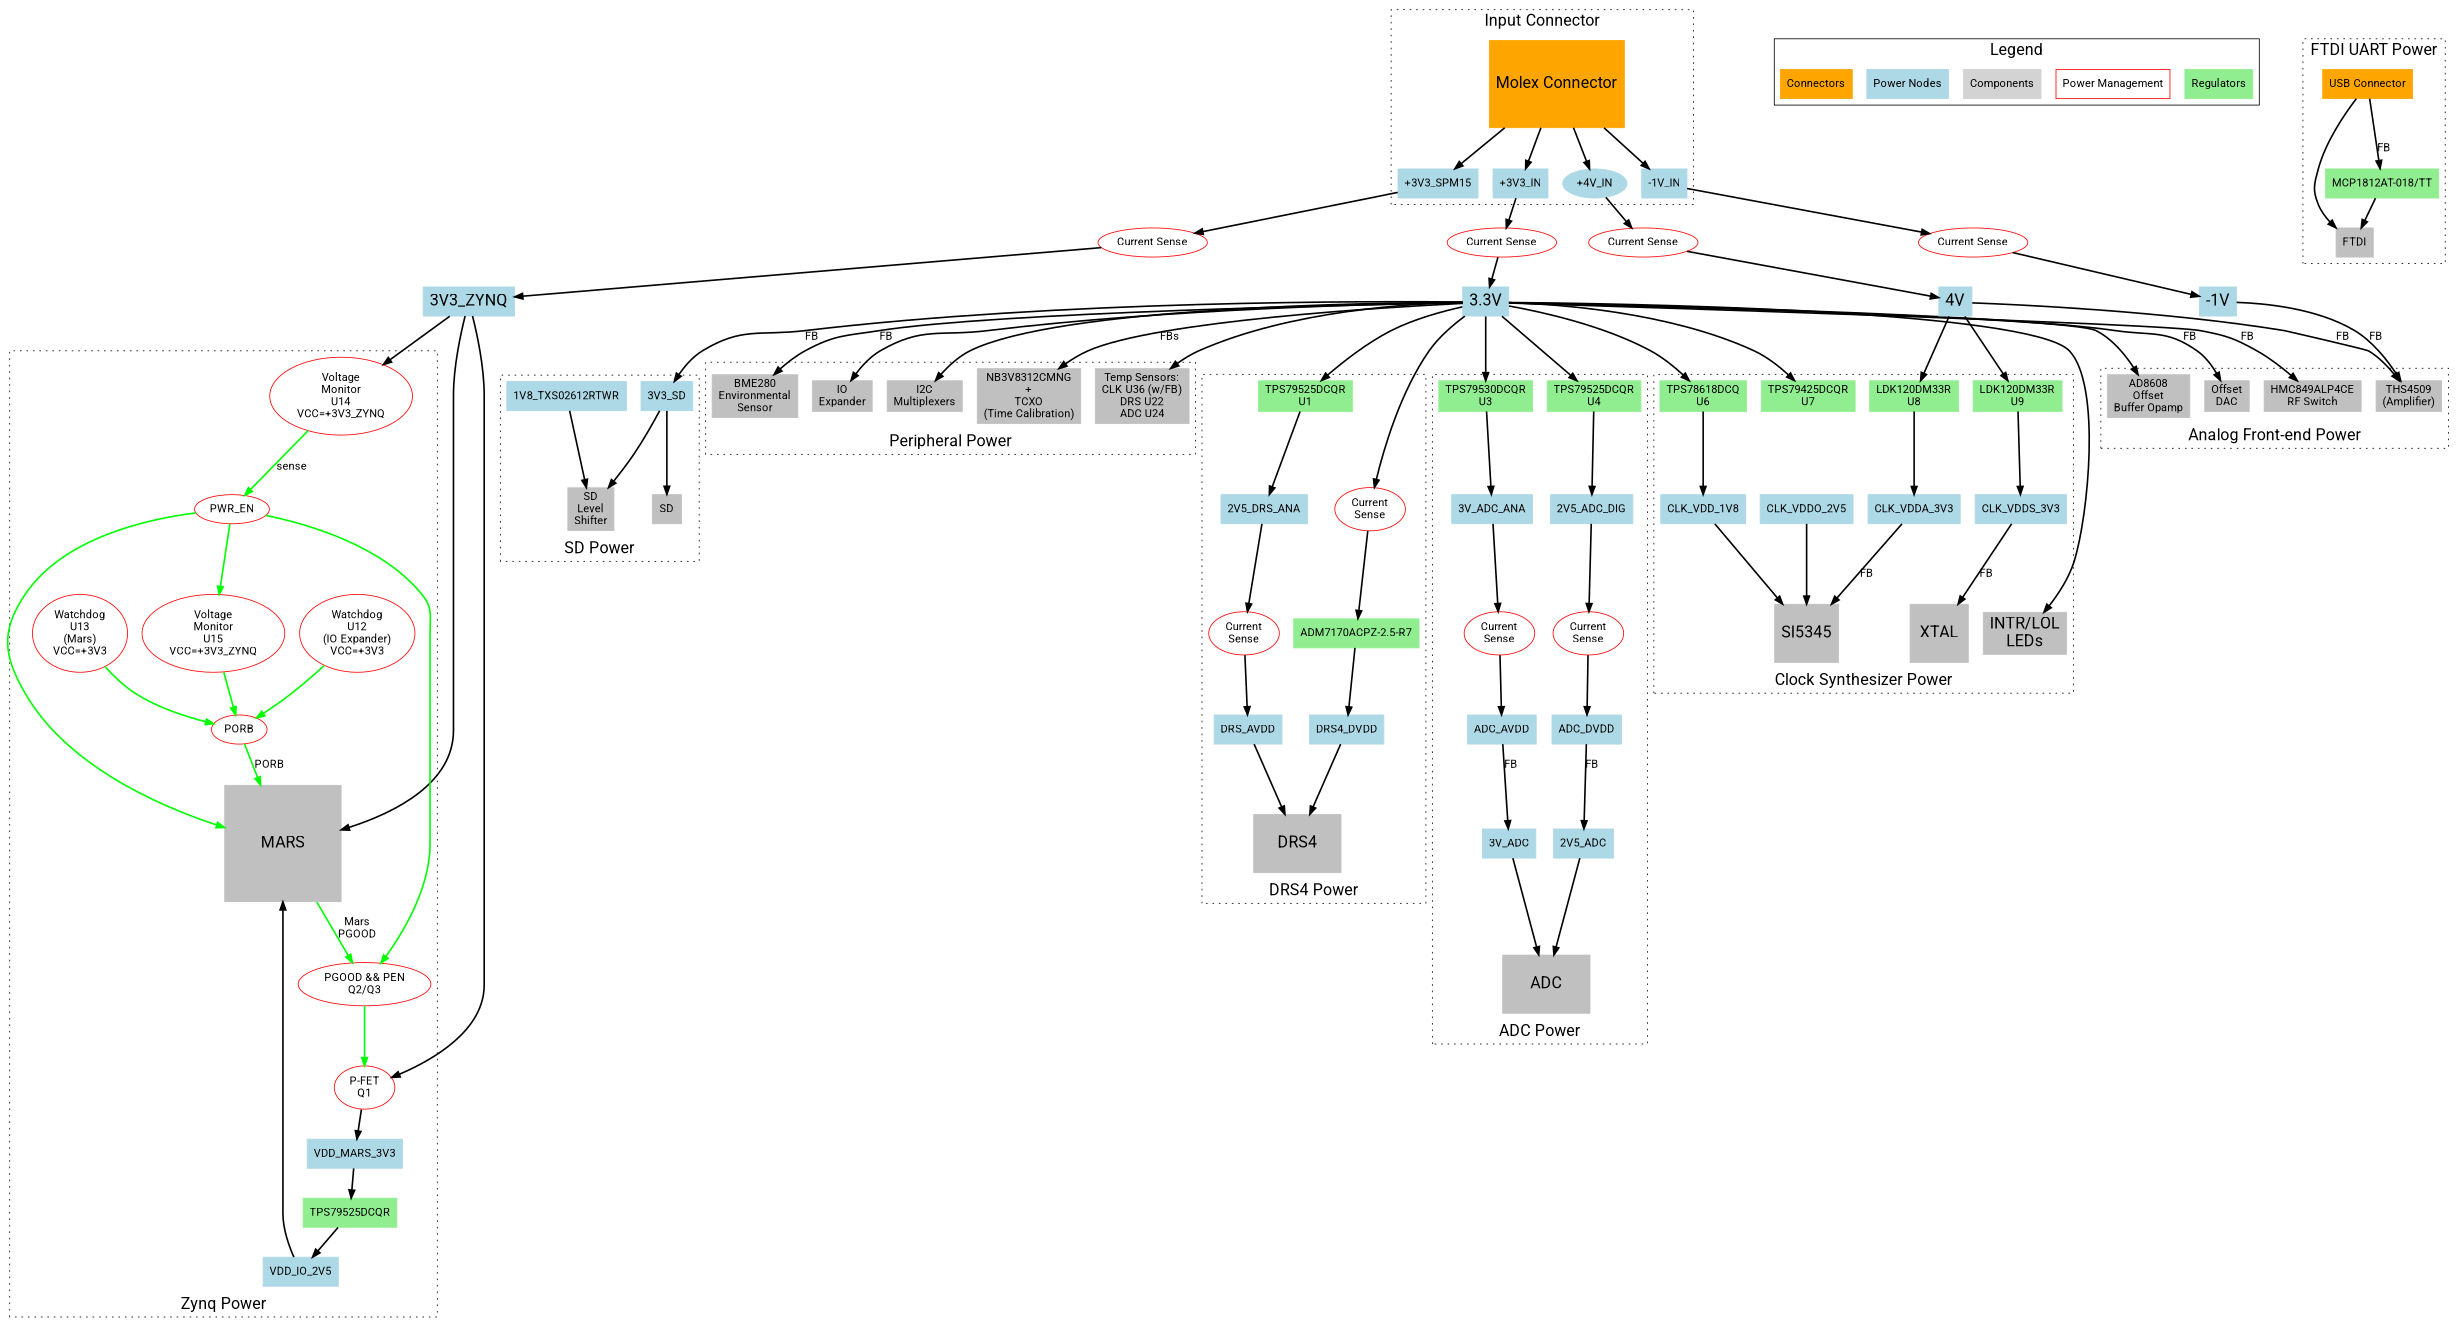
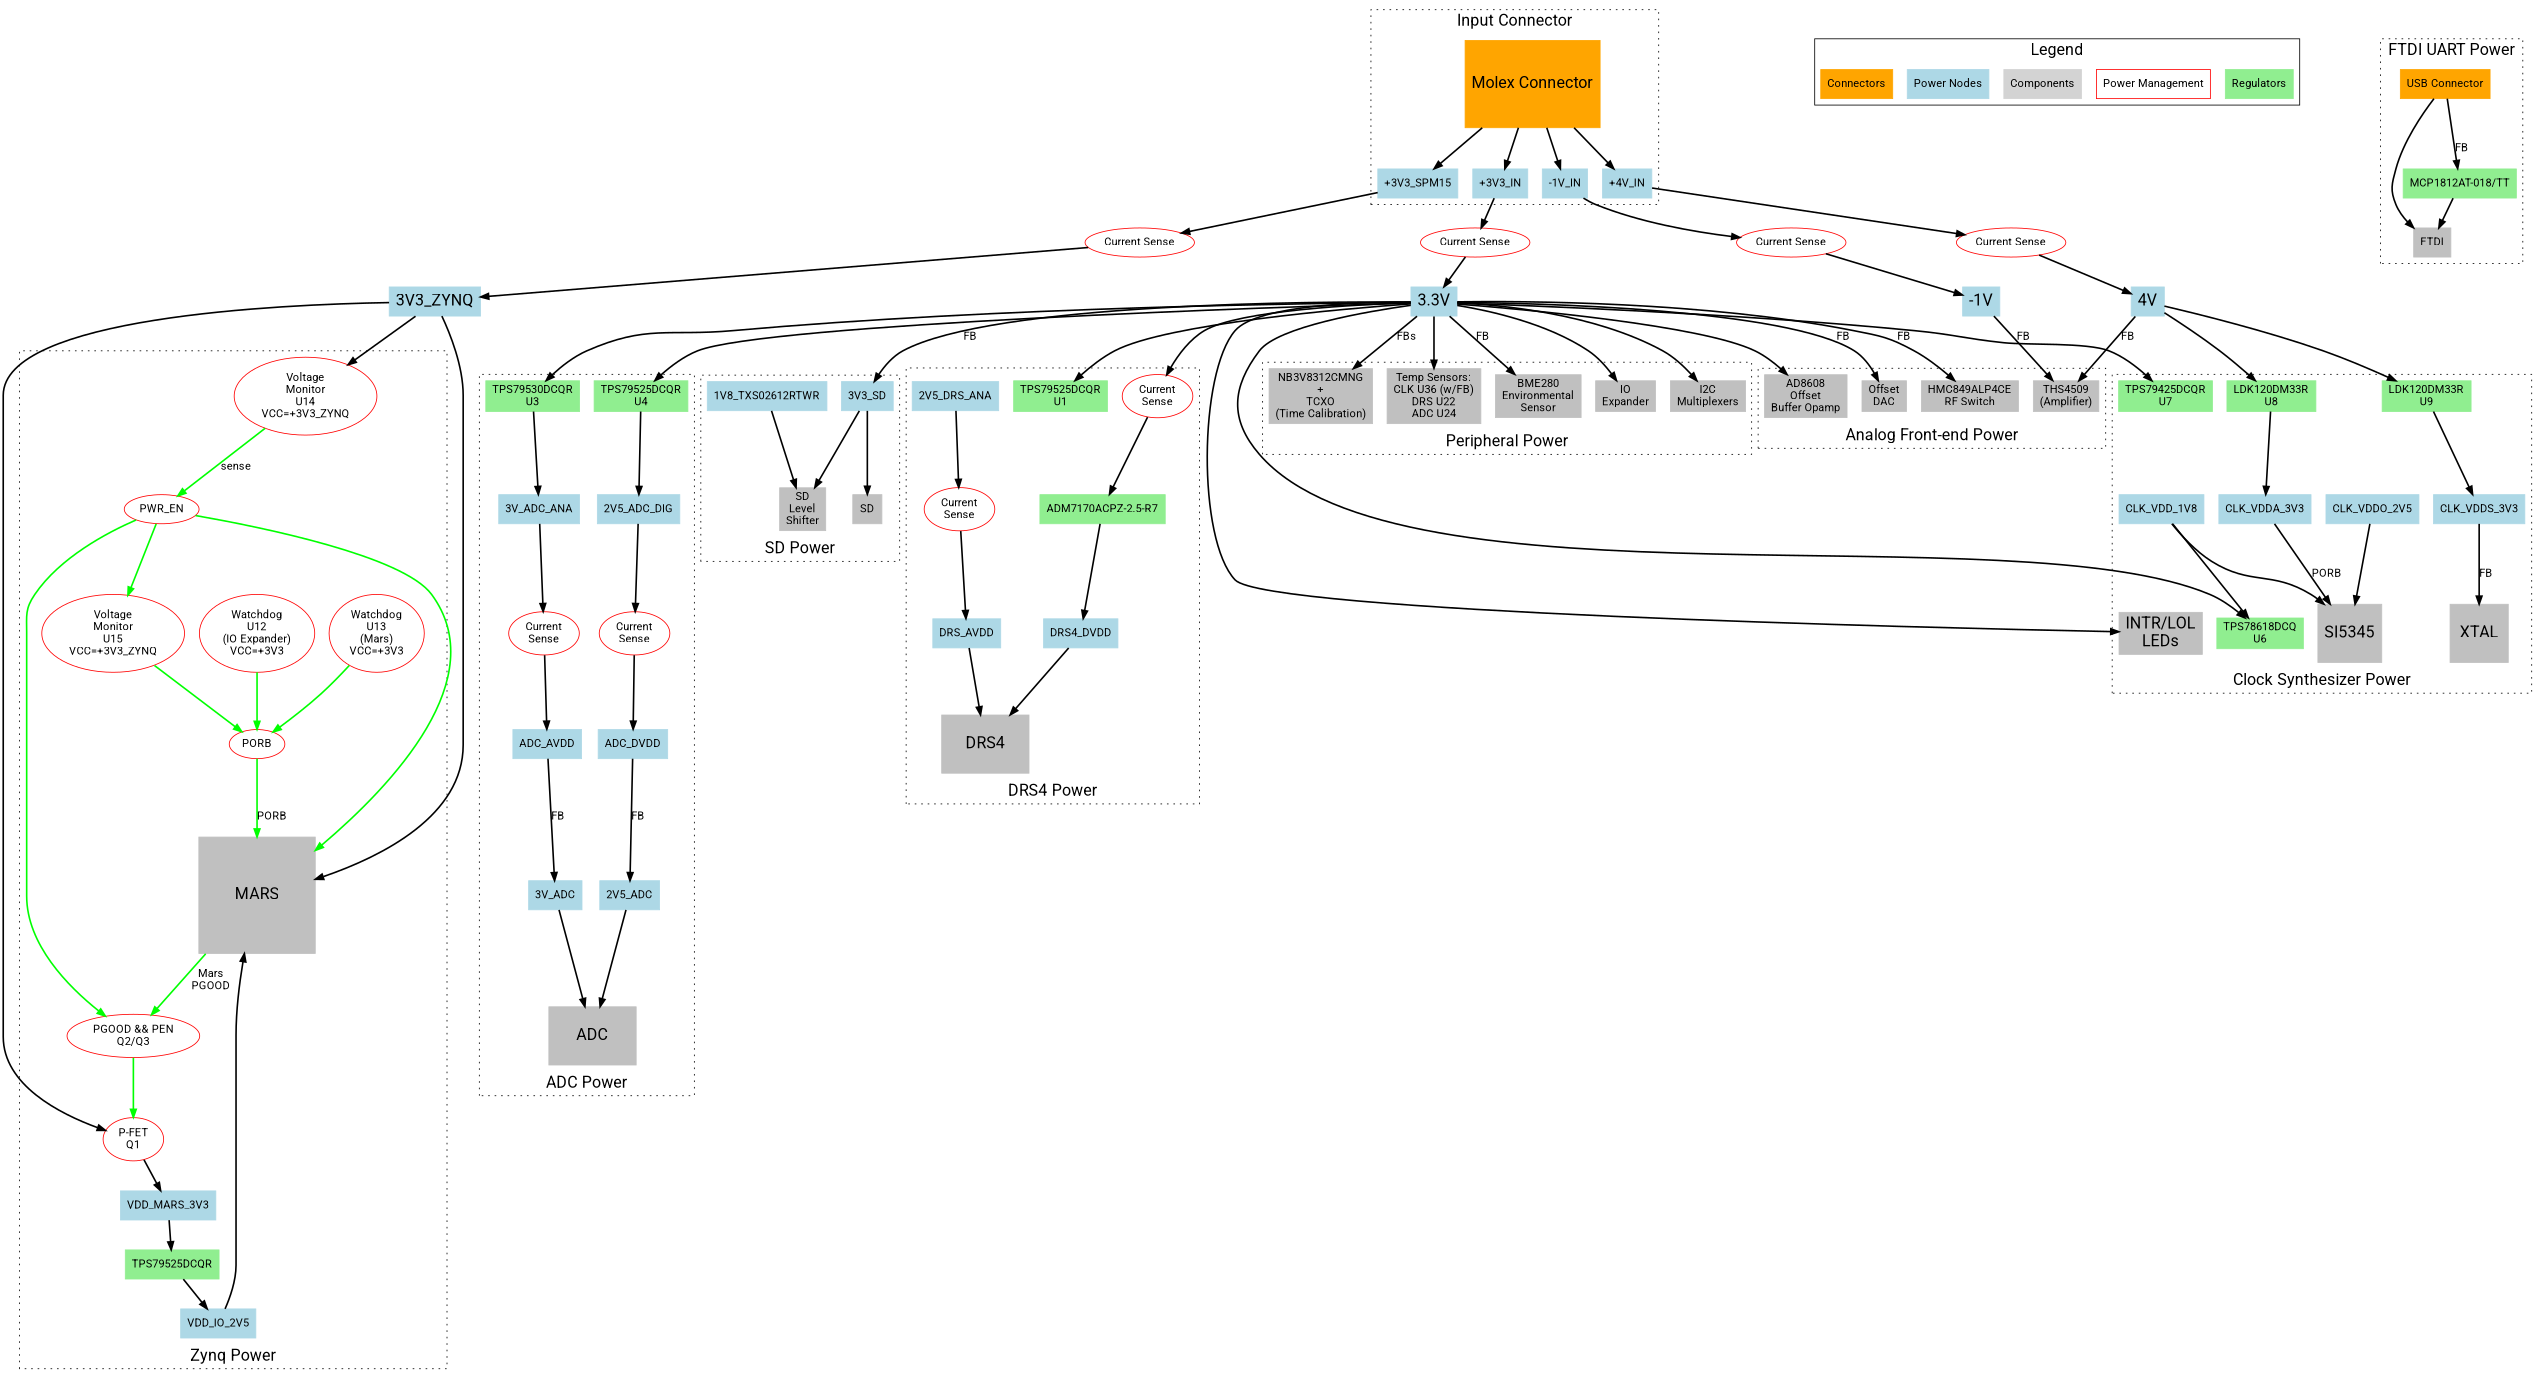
(1595, 183) -> (1627, 183)
(1286, 449) -> none
(1703, 449) -> (2208, 568)
(1867, 574) -> (2327, 574)
